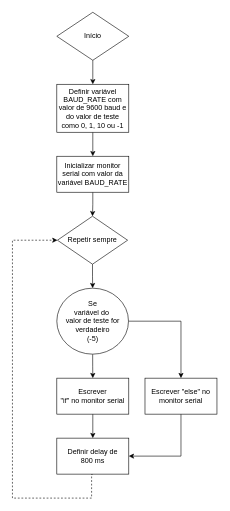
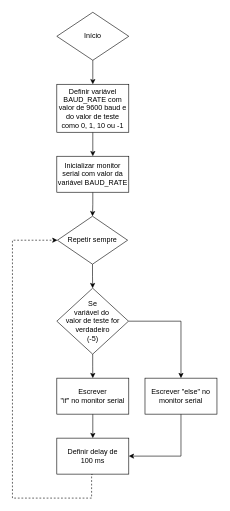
(93, 321) -> (93, 321)
(93, 456) -> (93, 456)
